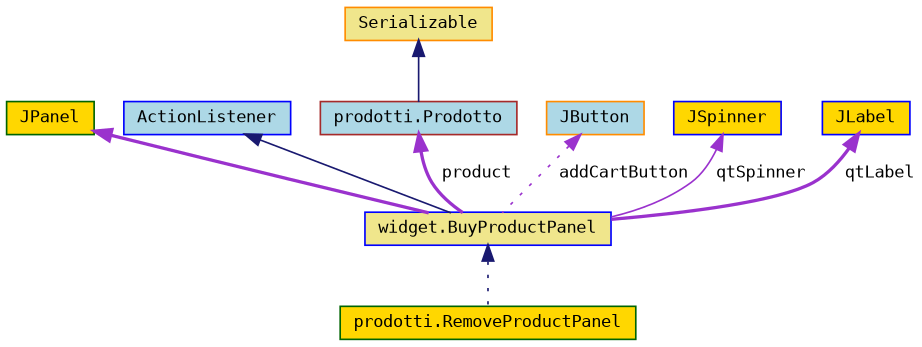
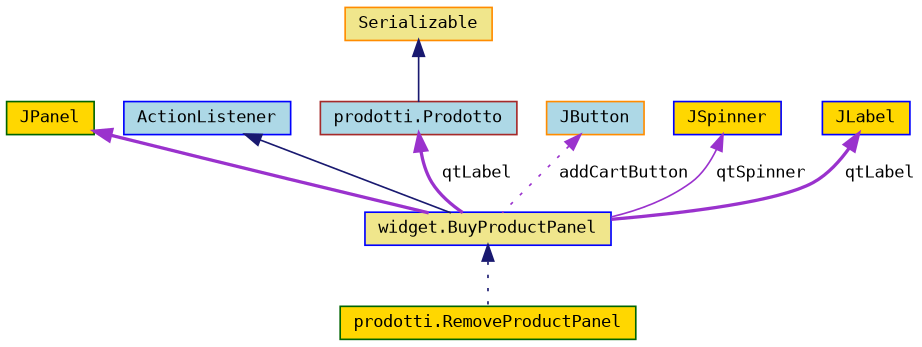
(472, 173) -> (472, 173)
